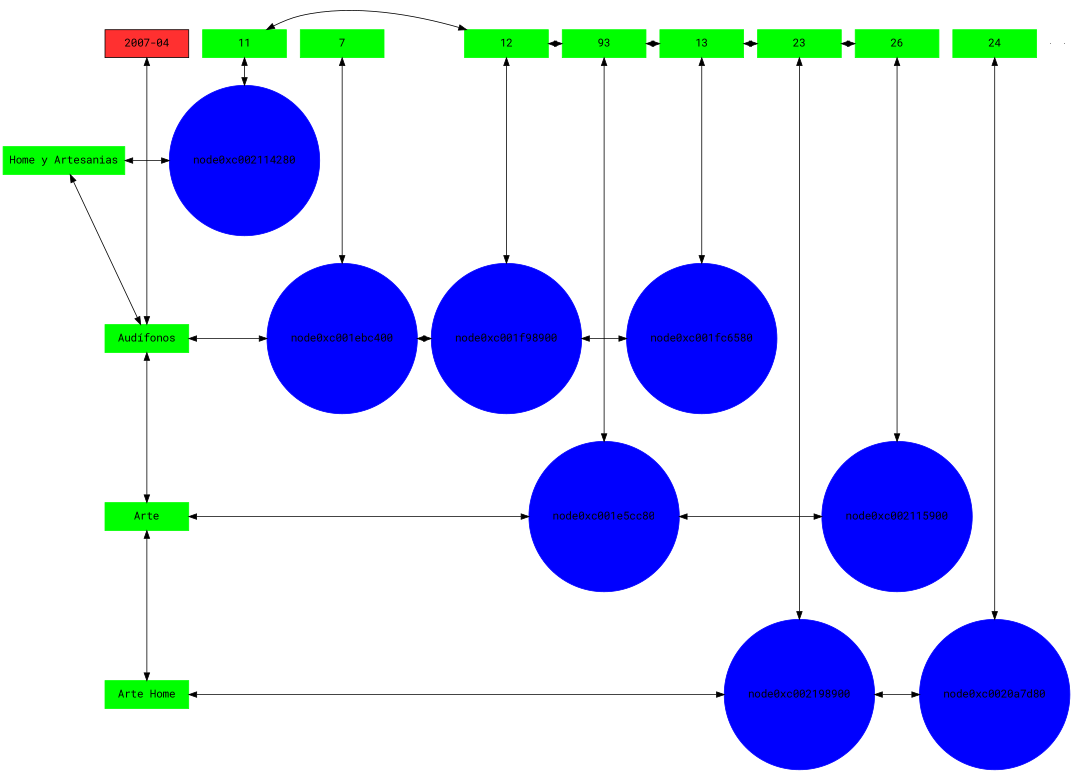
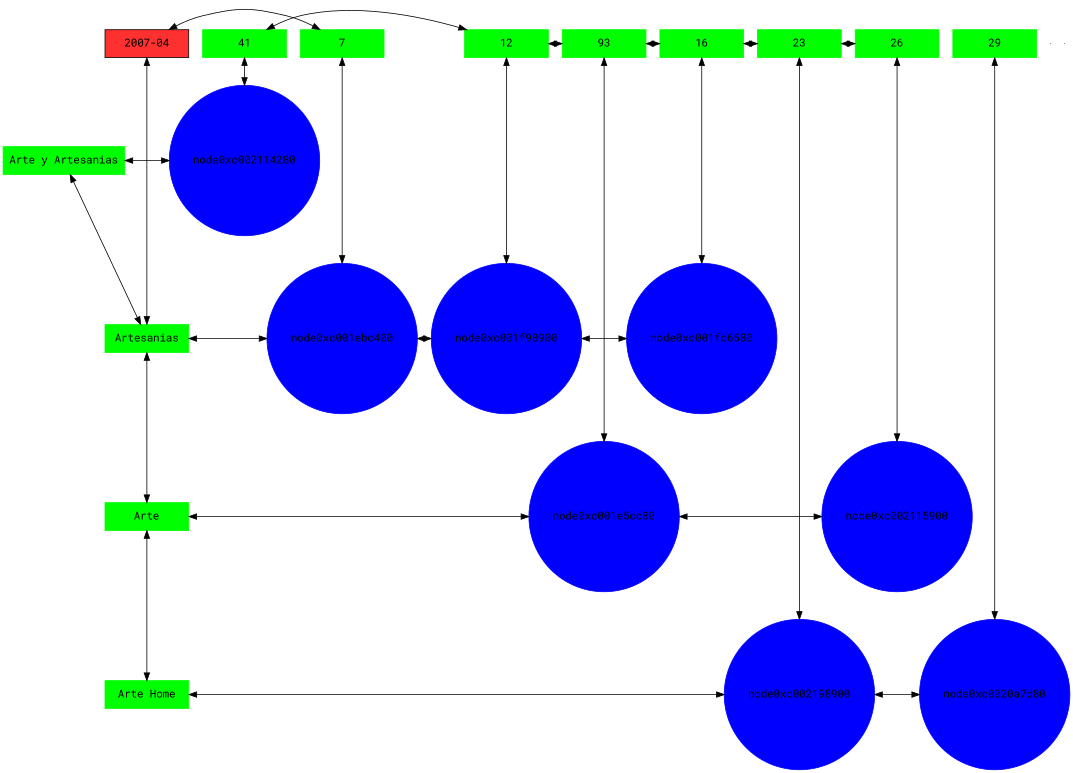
none -> (245, 9)
(245, 44) -> (245, 44)
(702, 44) -> (702, 44)
(995, 44) -> (995, 44)
(64, 161) -> (64, 161)
(147, 339) -> (147, 339)
